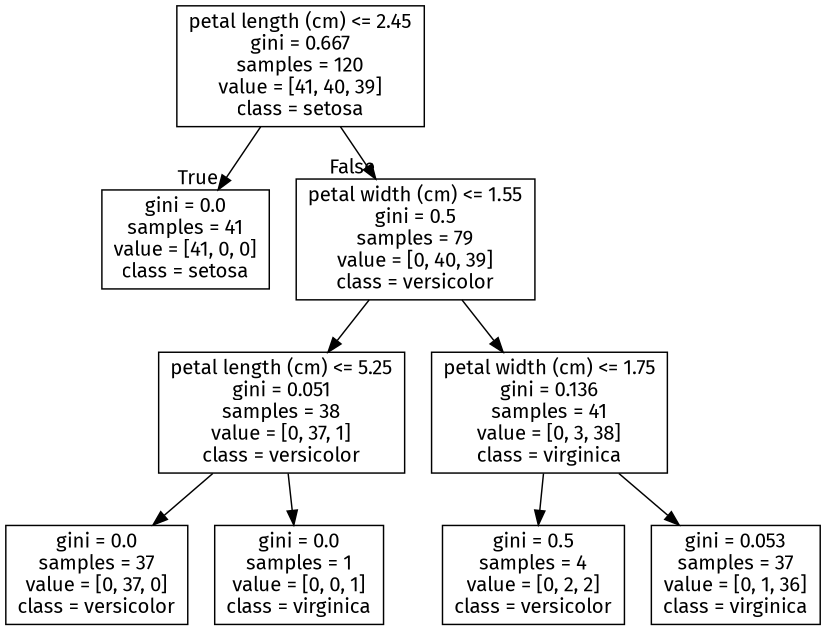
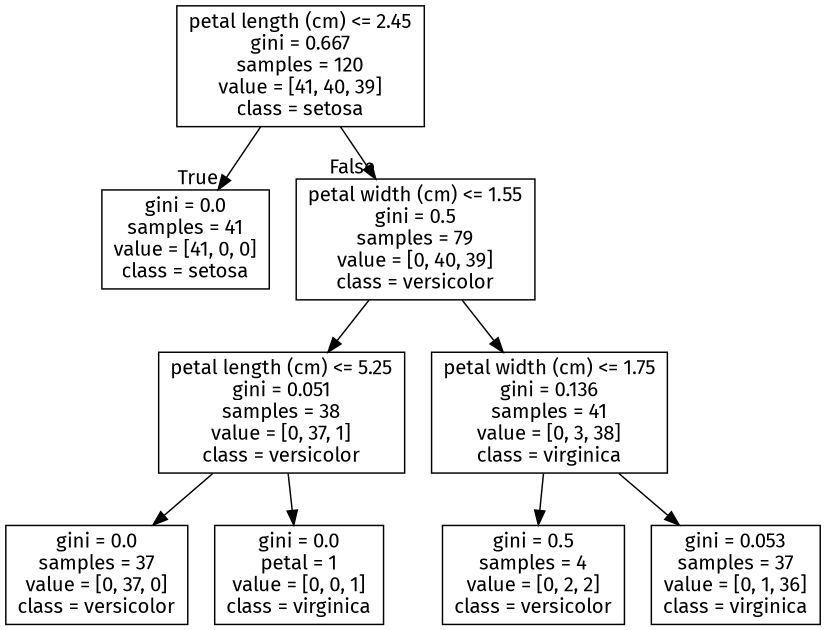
(299, 575) -> (299, 575)
